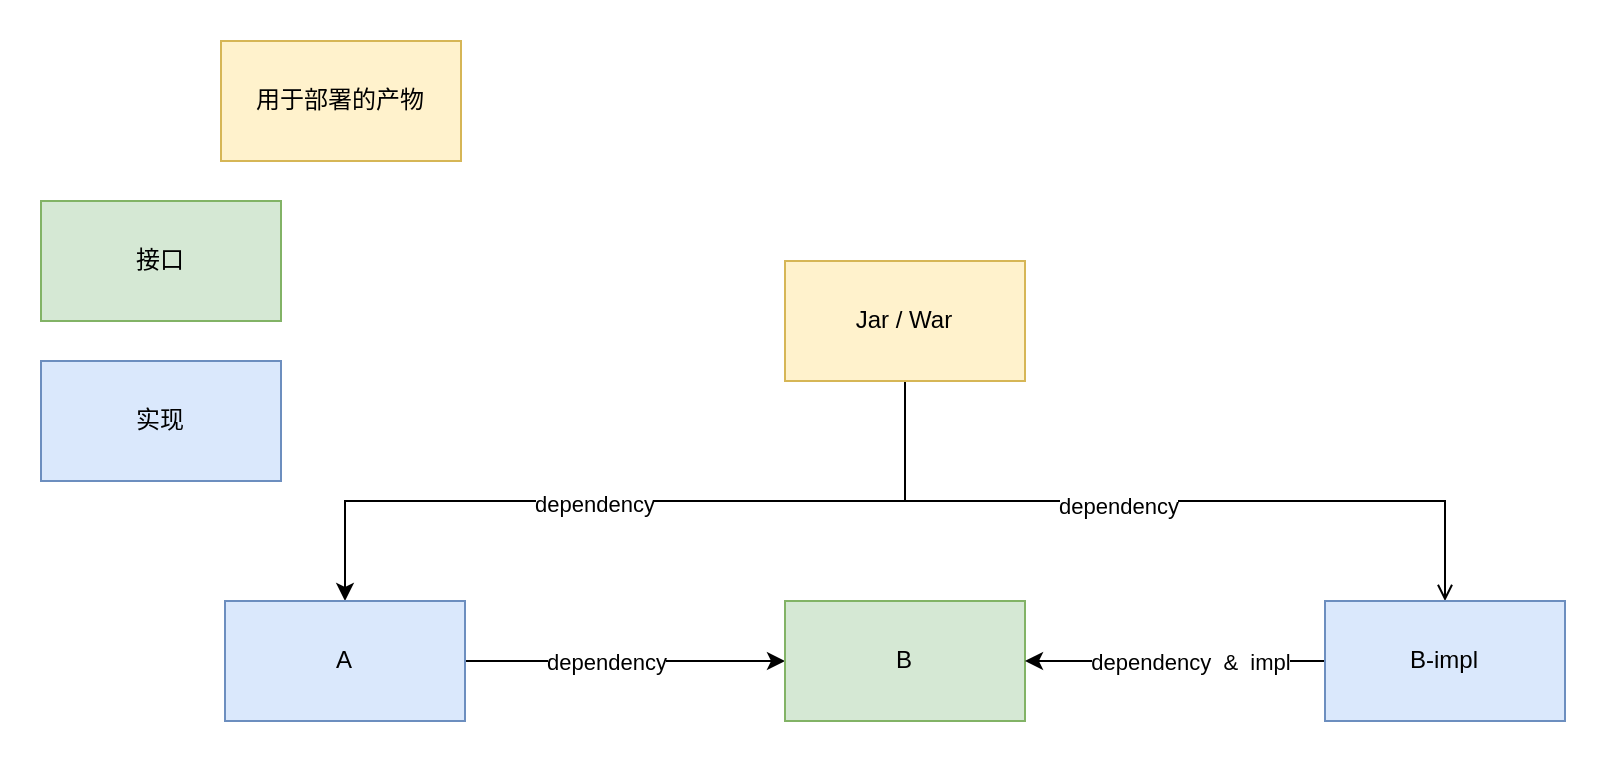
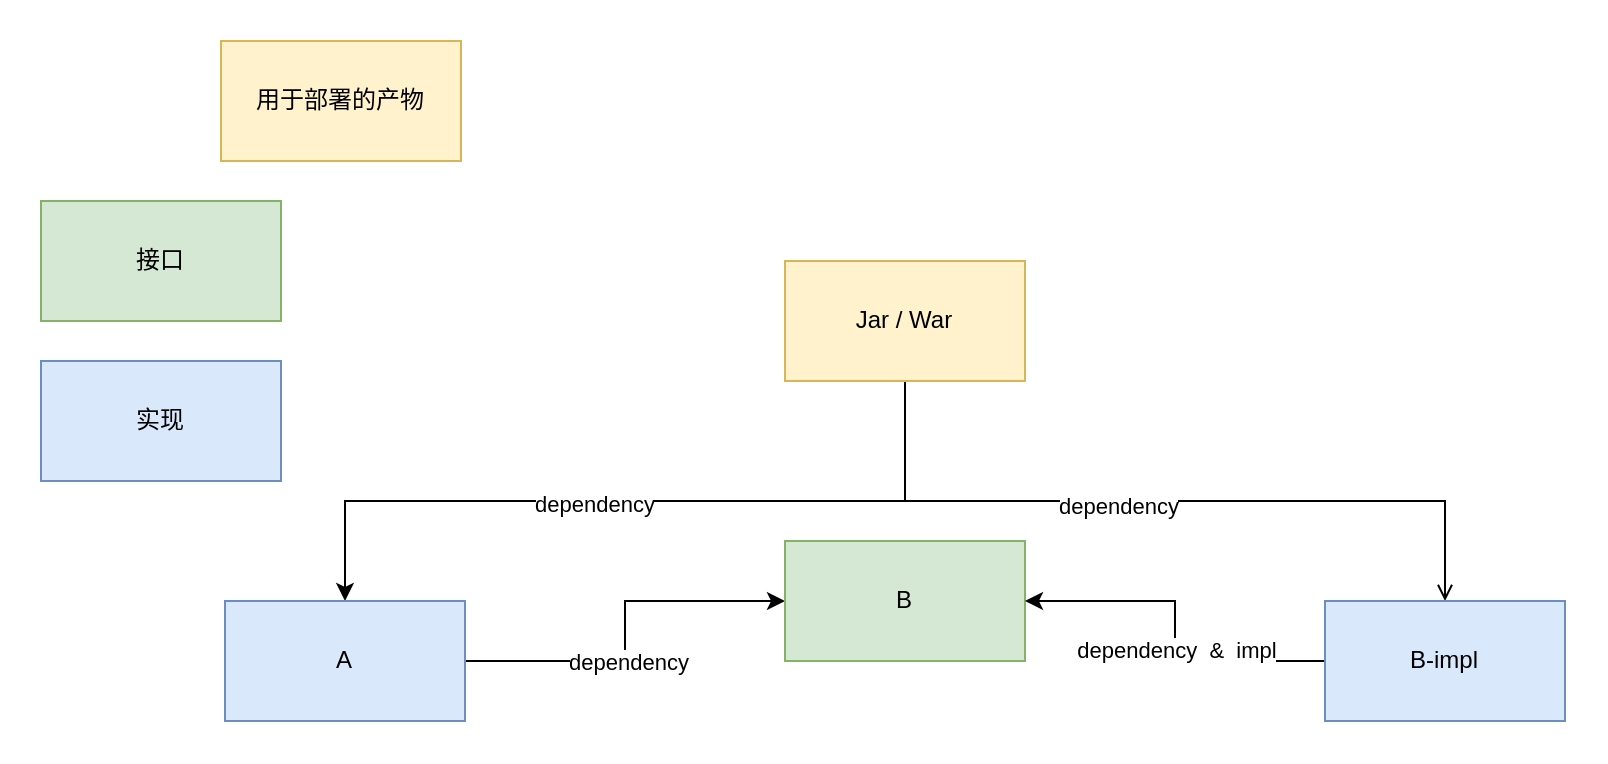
(905, 661) -> (905, 601)
